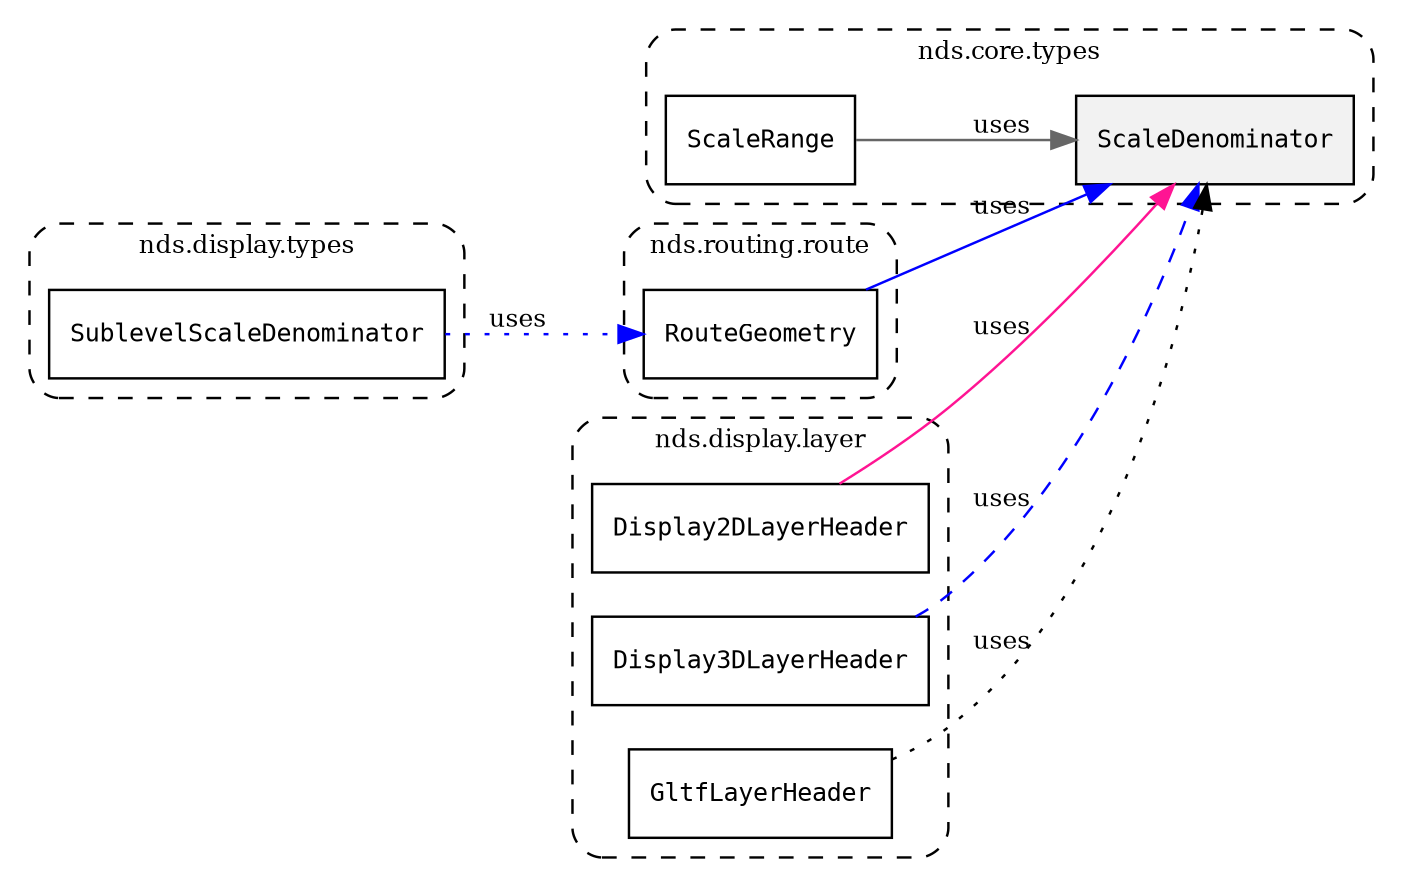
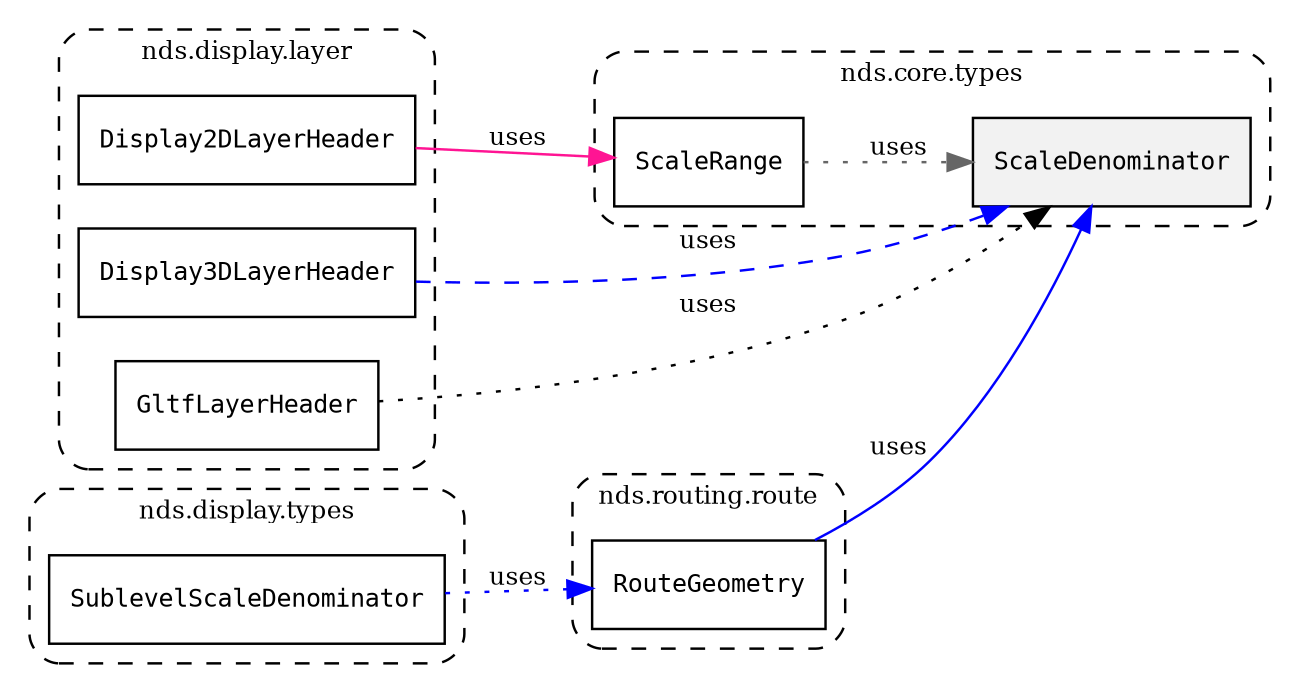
(954, 140) -> (875, 162)
(1008, 355) -> (502, 152)
